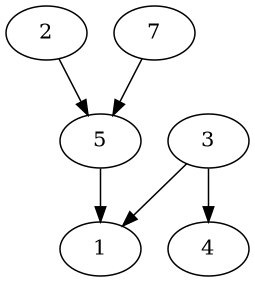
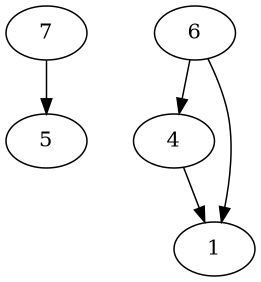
(46, 33) -> none
(208, 141) -> (195, 33)
(100, 188) -> (191, 188)
